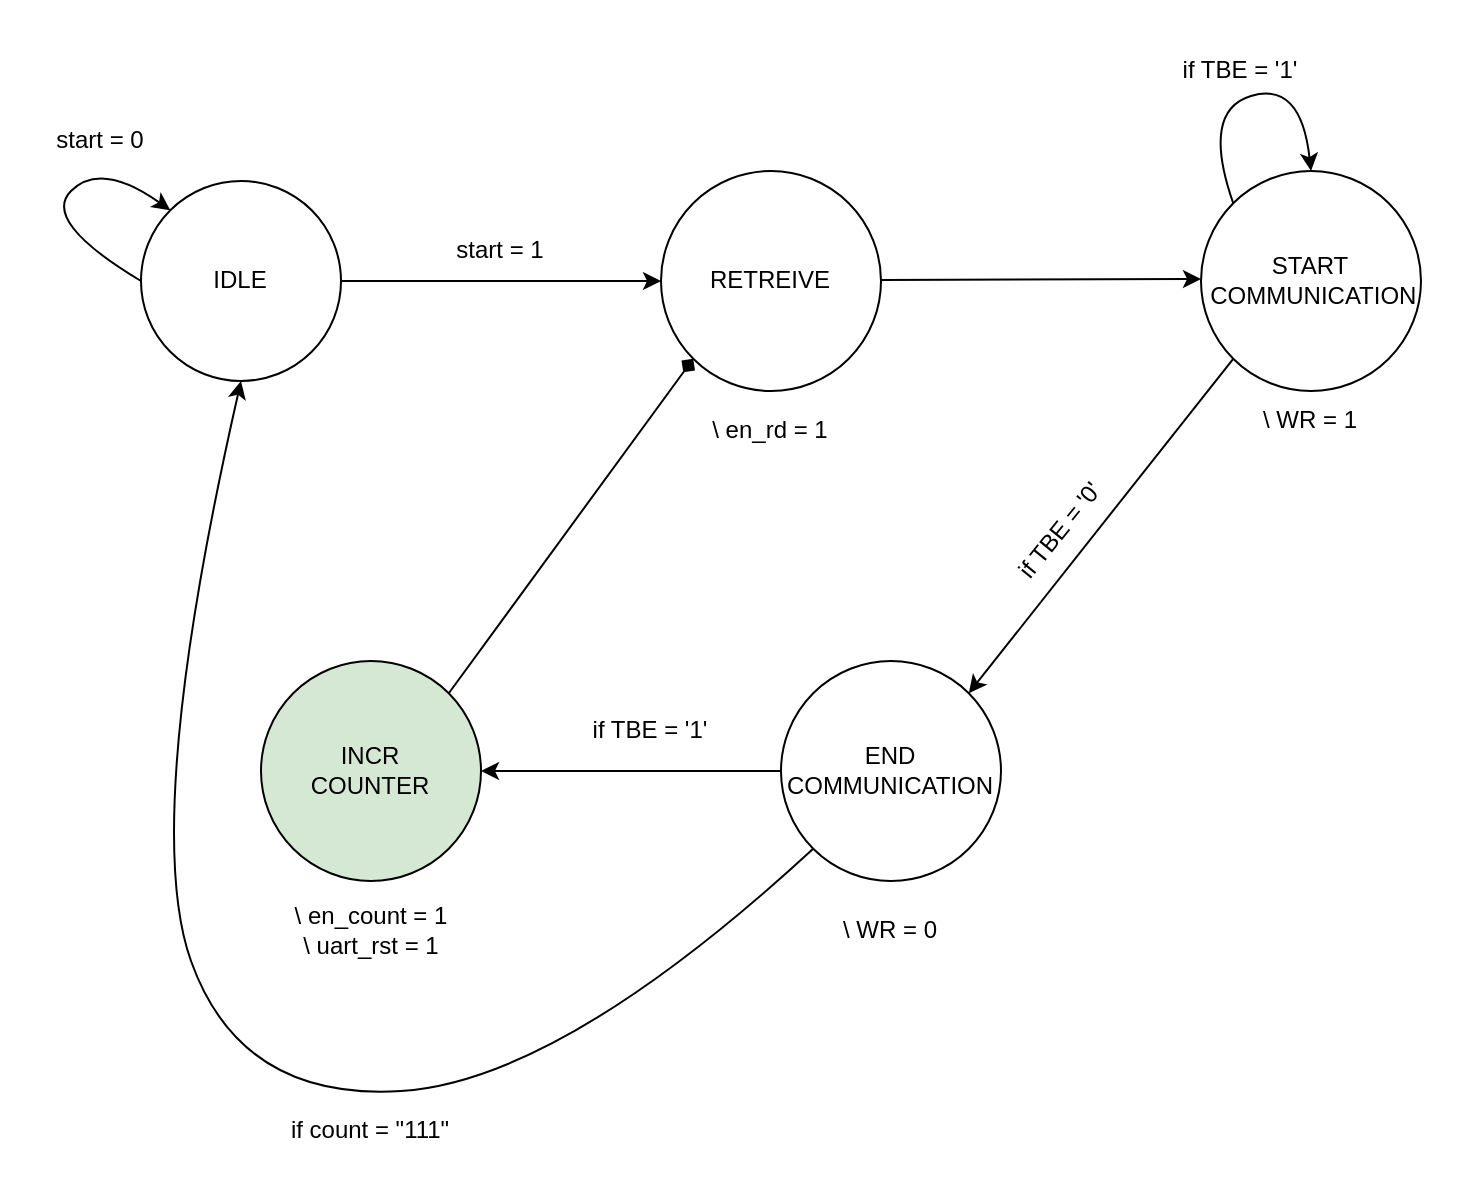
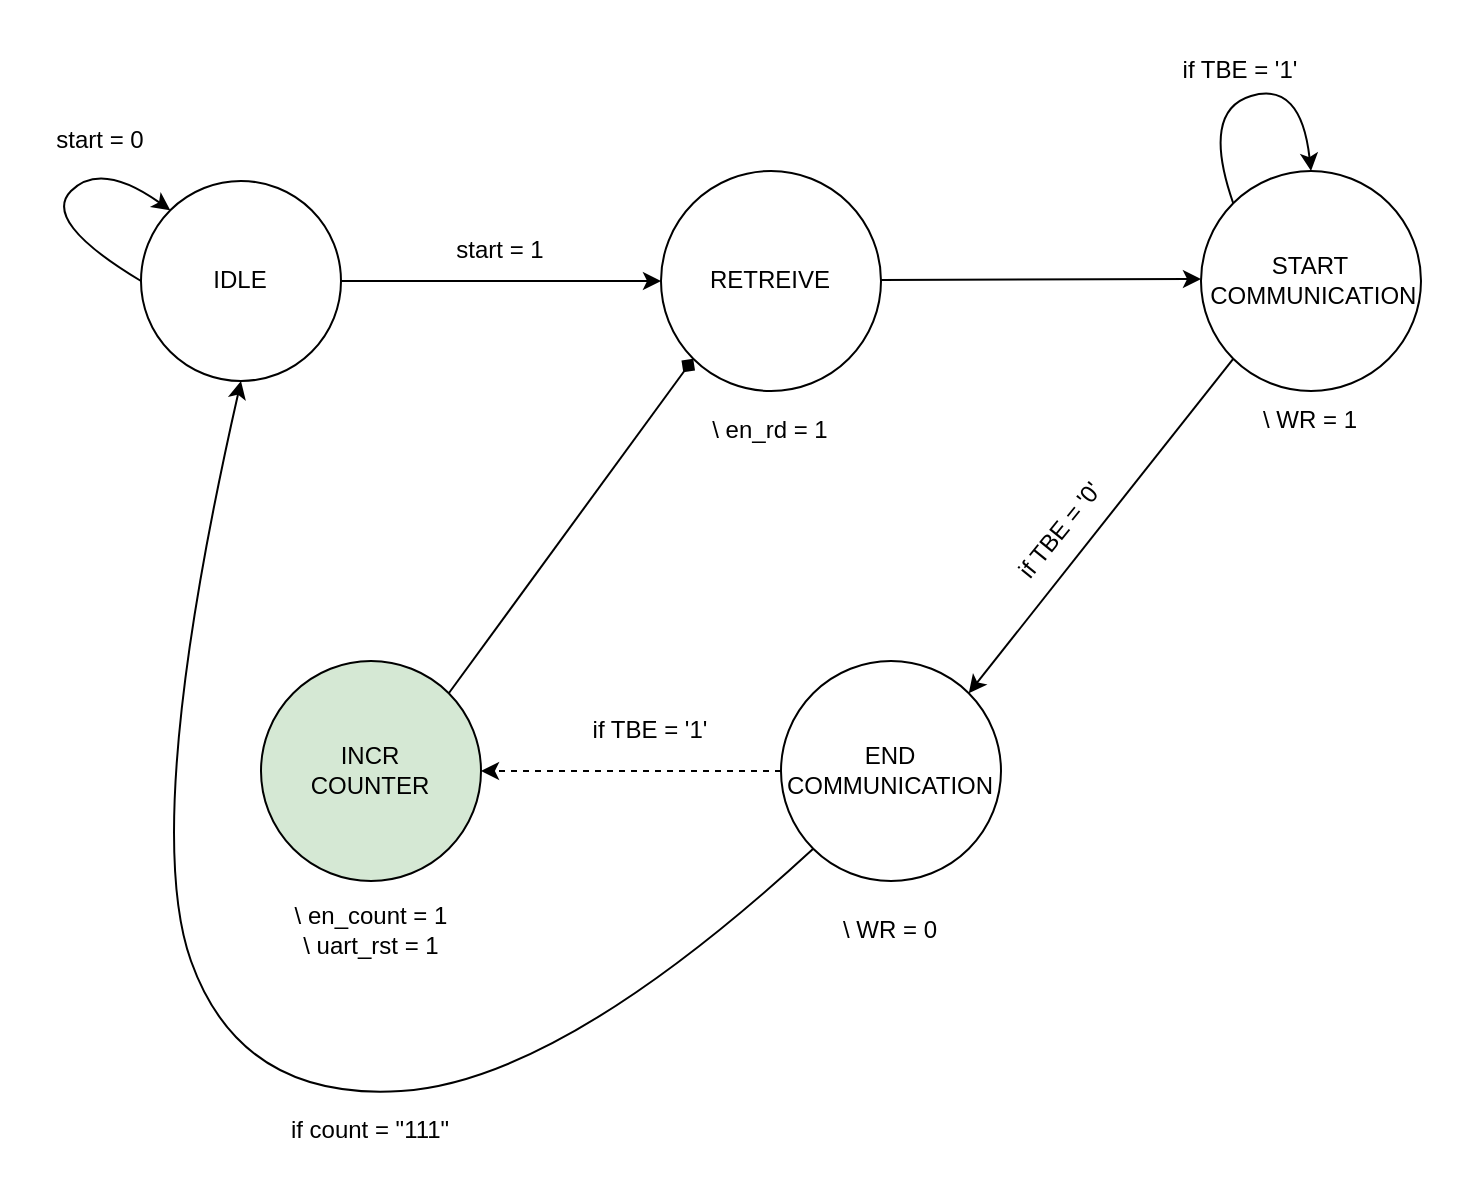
(635, 771) -> (635, 771)
